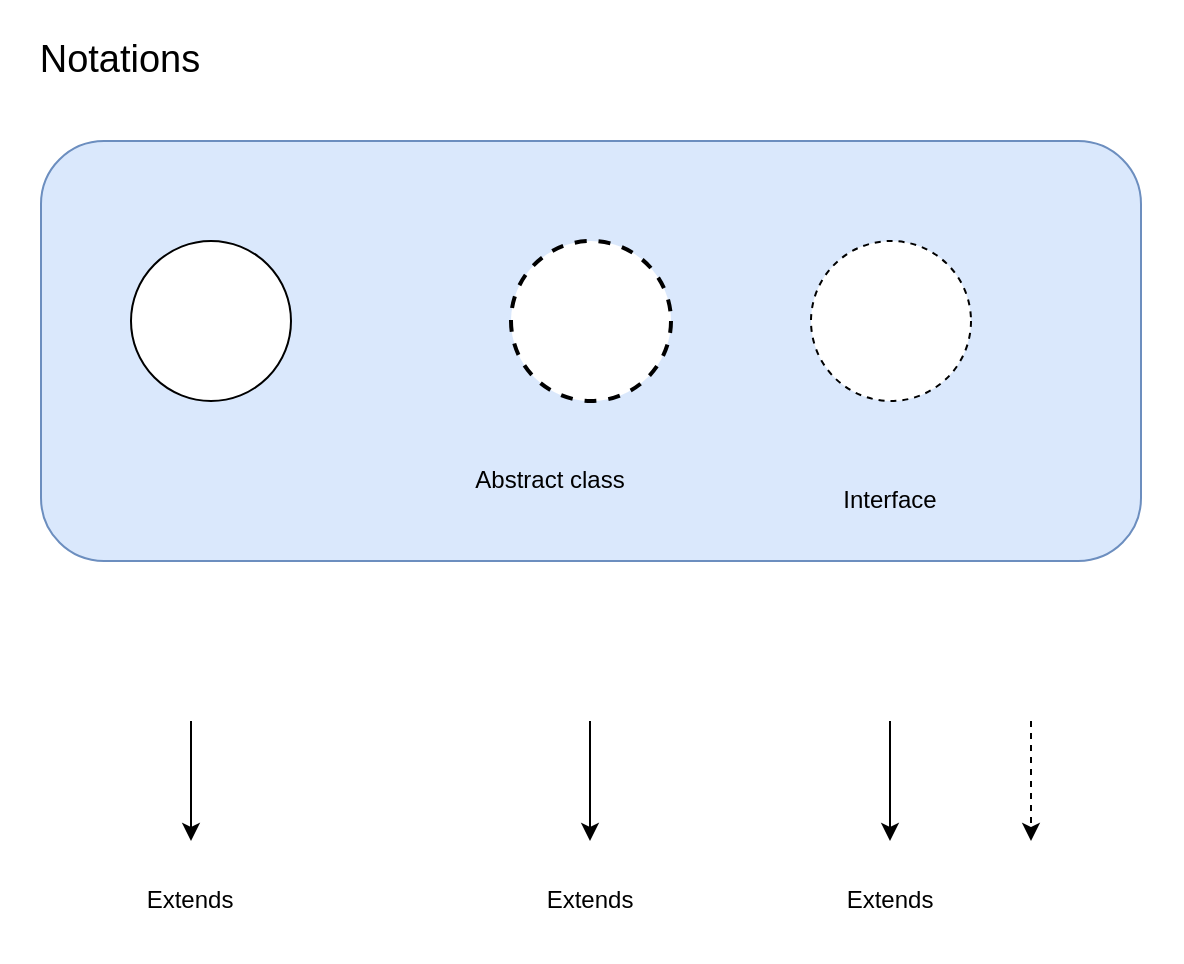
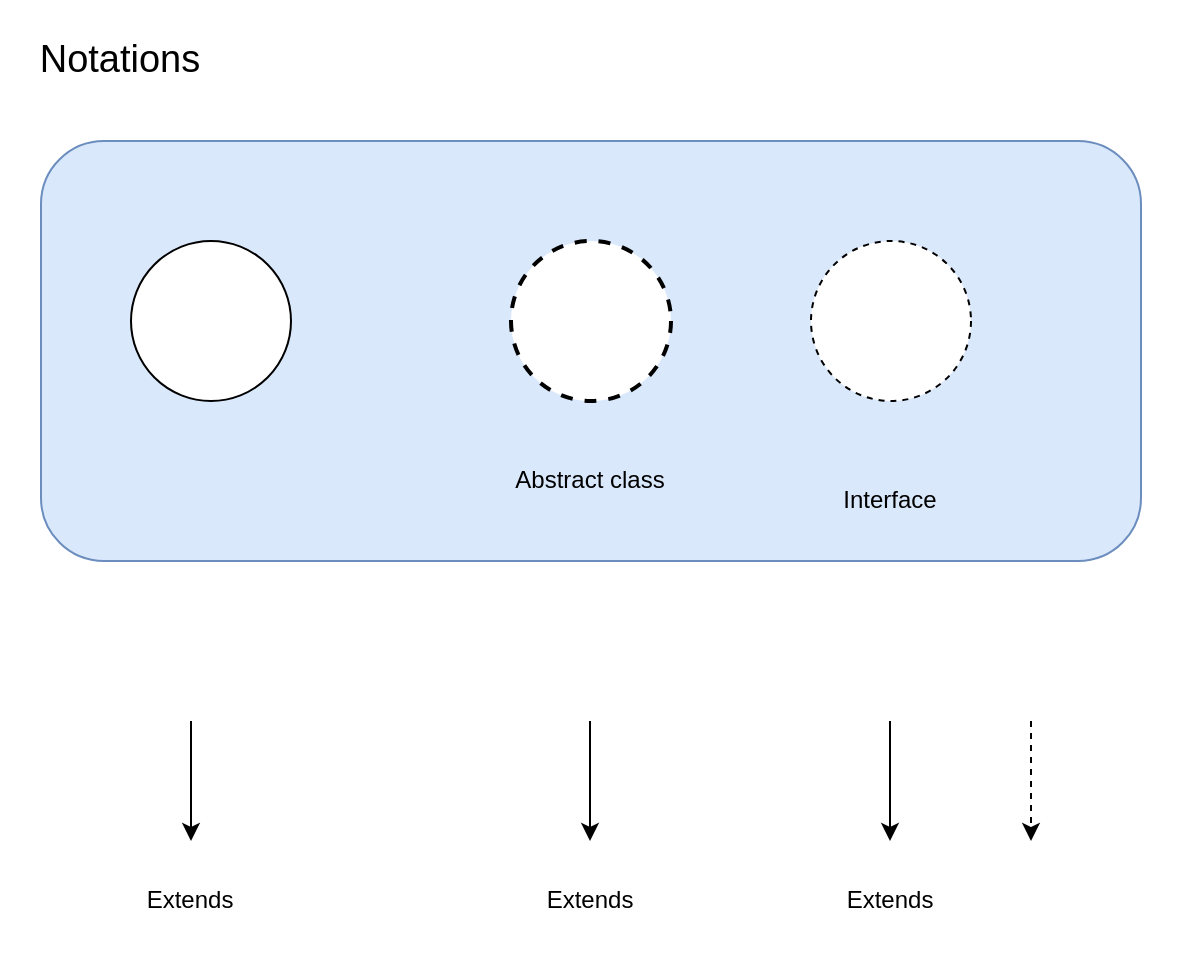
(551, 481) -> (591, 481)
